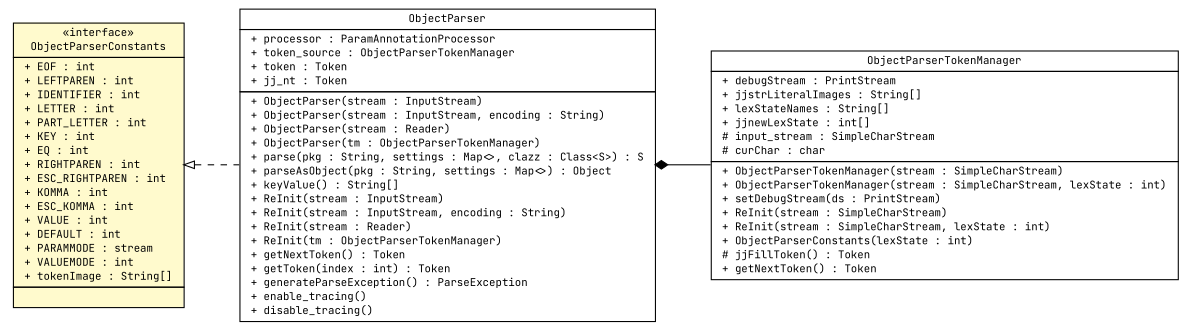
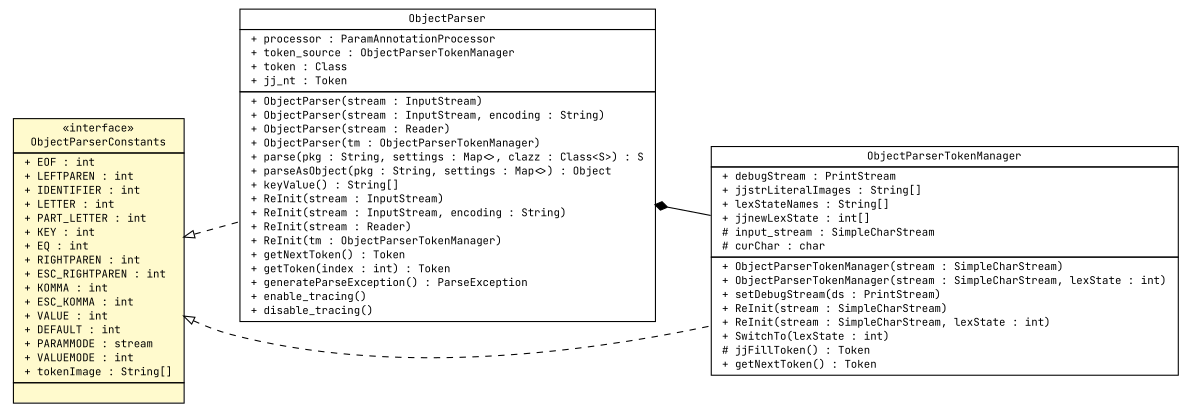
(300, 67) -> (300, 67)
(848, 241) -> (806, 337)
none -> (451, 357)
